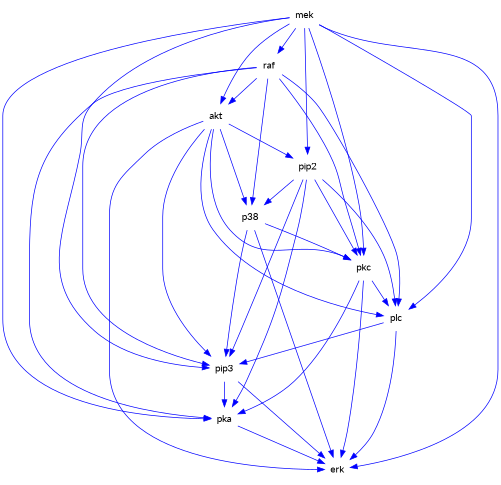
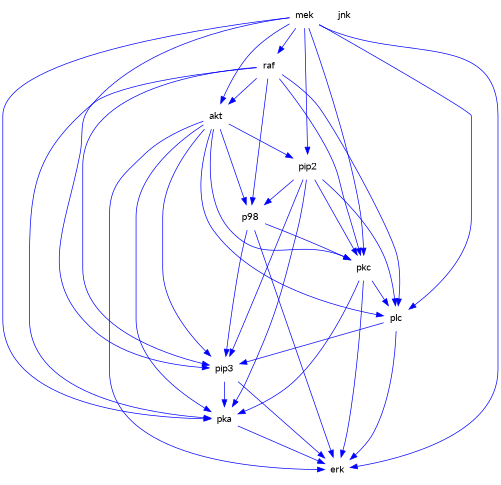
none -> (344, 15)
(250, 217) -> (250, 217)
none -> (136, 267)
